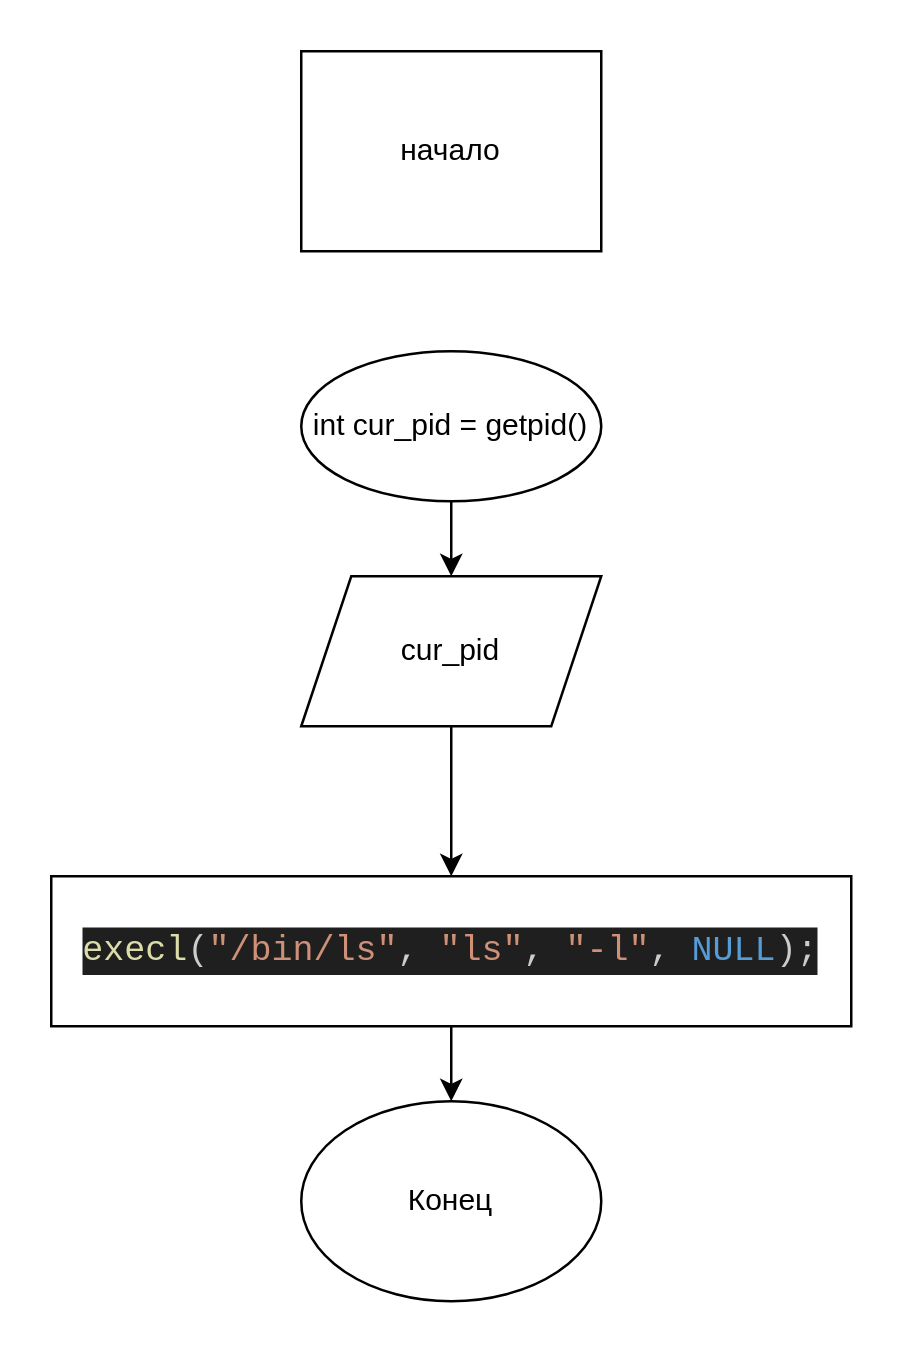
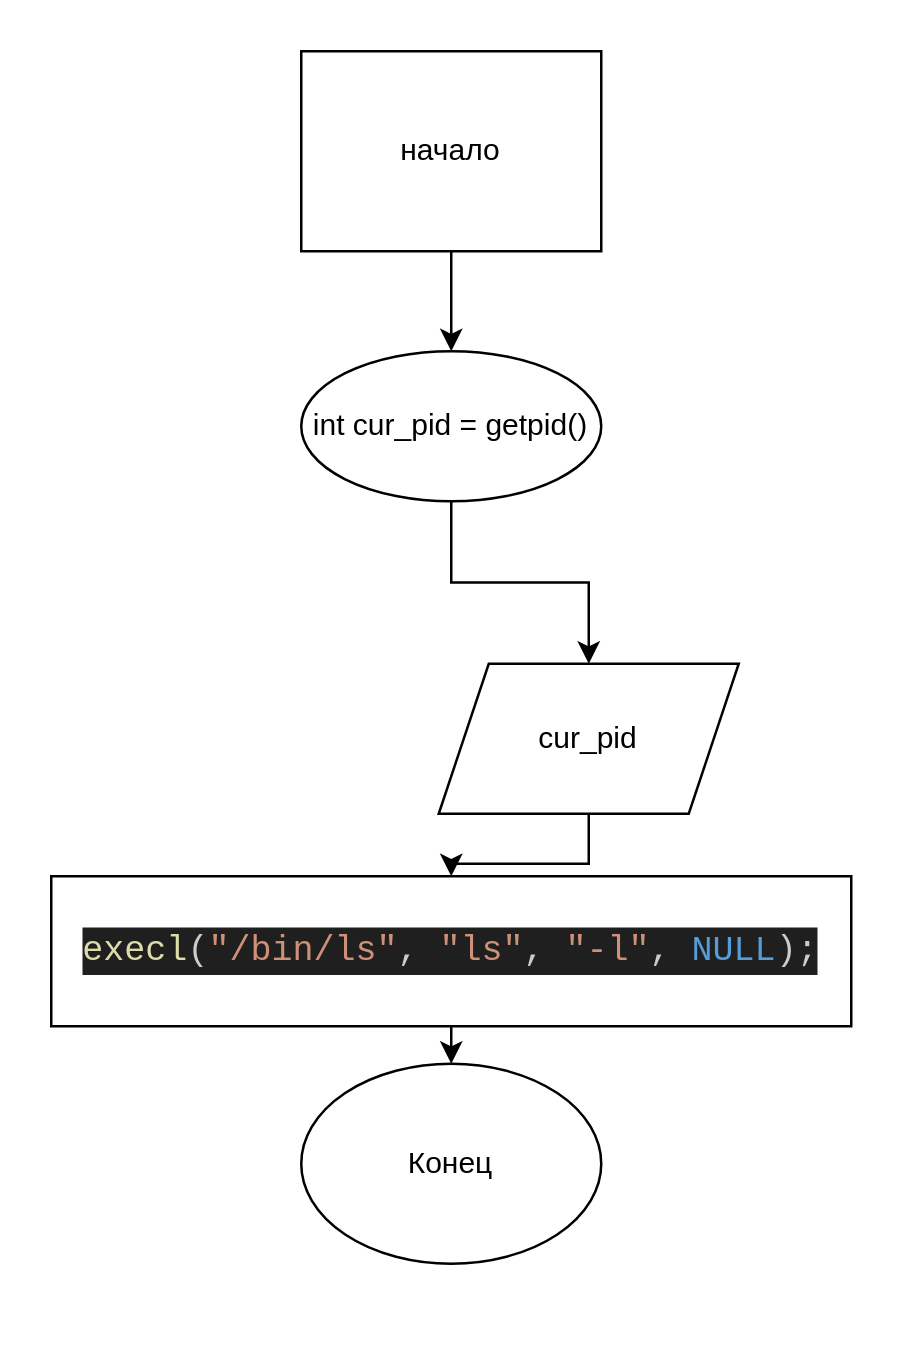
none -> (451, 293)
(451, 651) -> (589, 739)
(451, 1201) -> (451, 1164)
